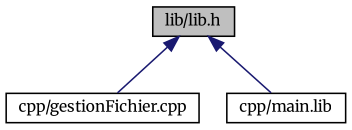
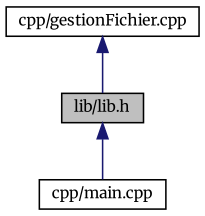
(143, 70) -> (103, 73)
(286, 108) -> (103, 194)
